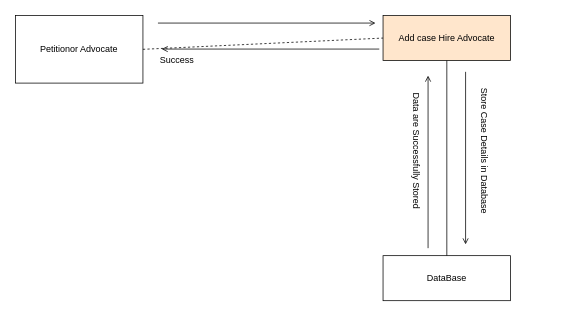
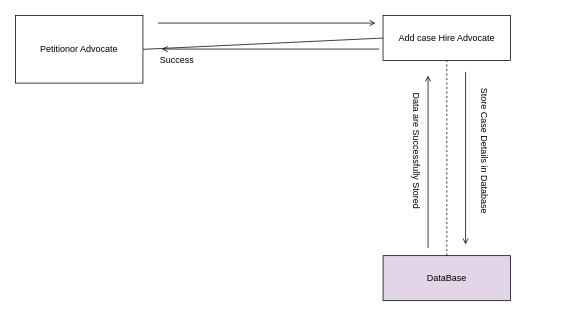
(447, 38) -> (447, 38)
(290, 42) -> (290, 42)
(447, 157) -> (447, 157)
(447, 278) -> (447, 278)
